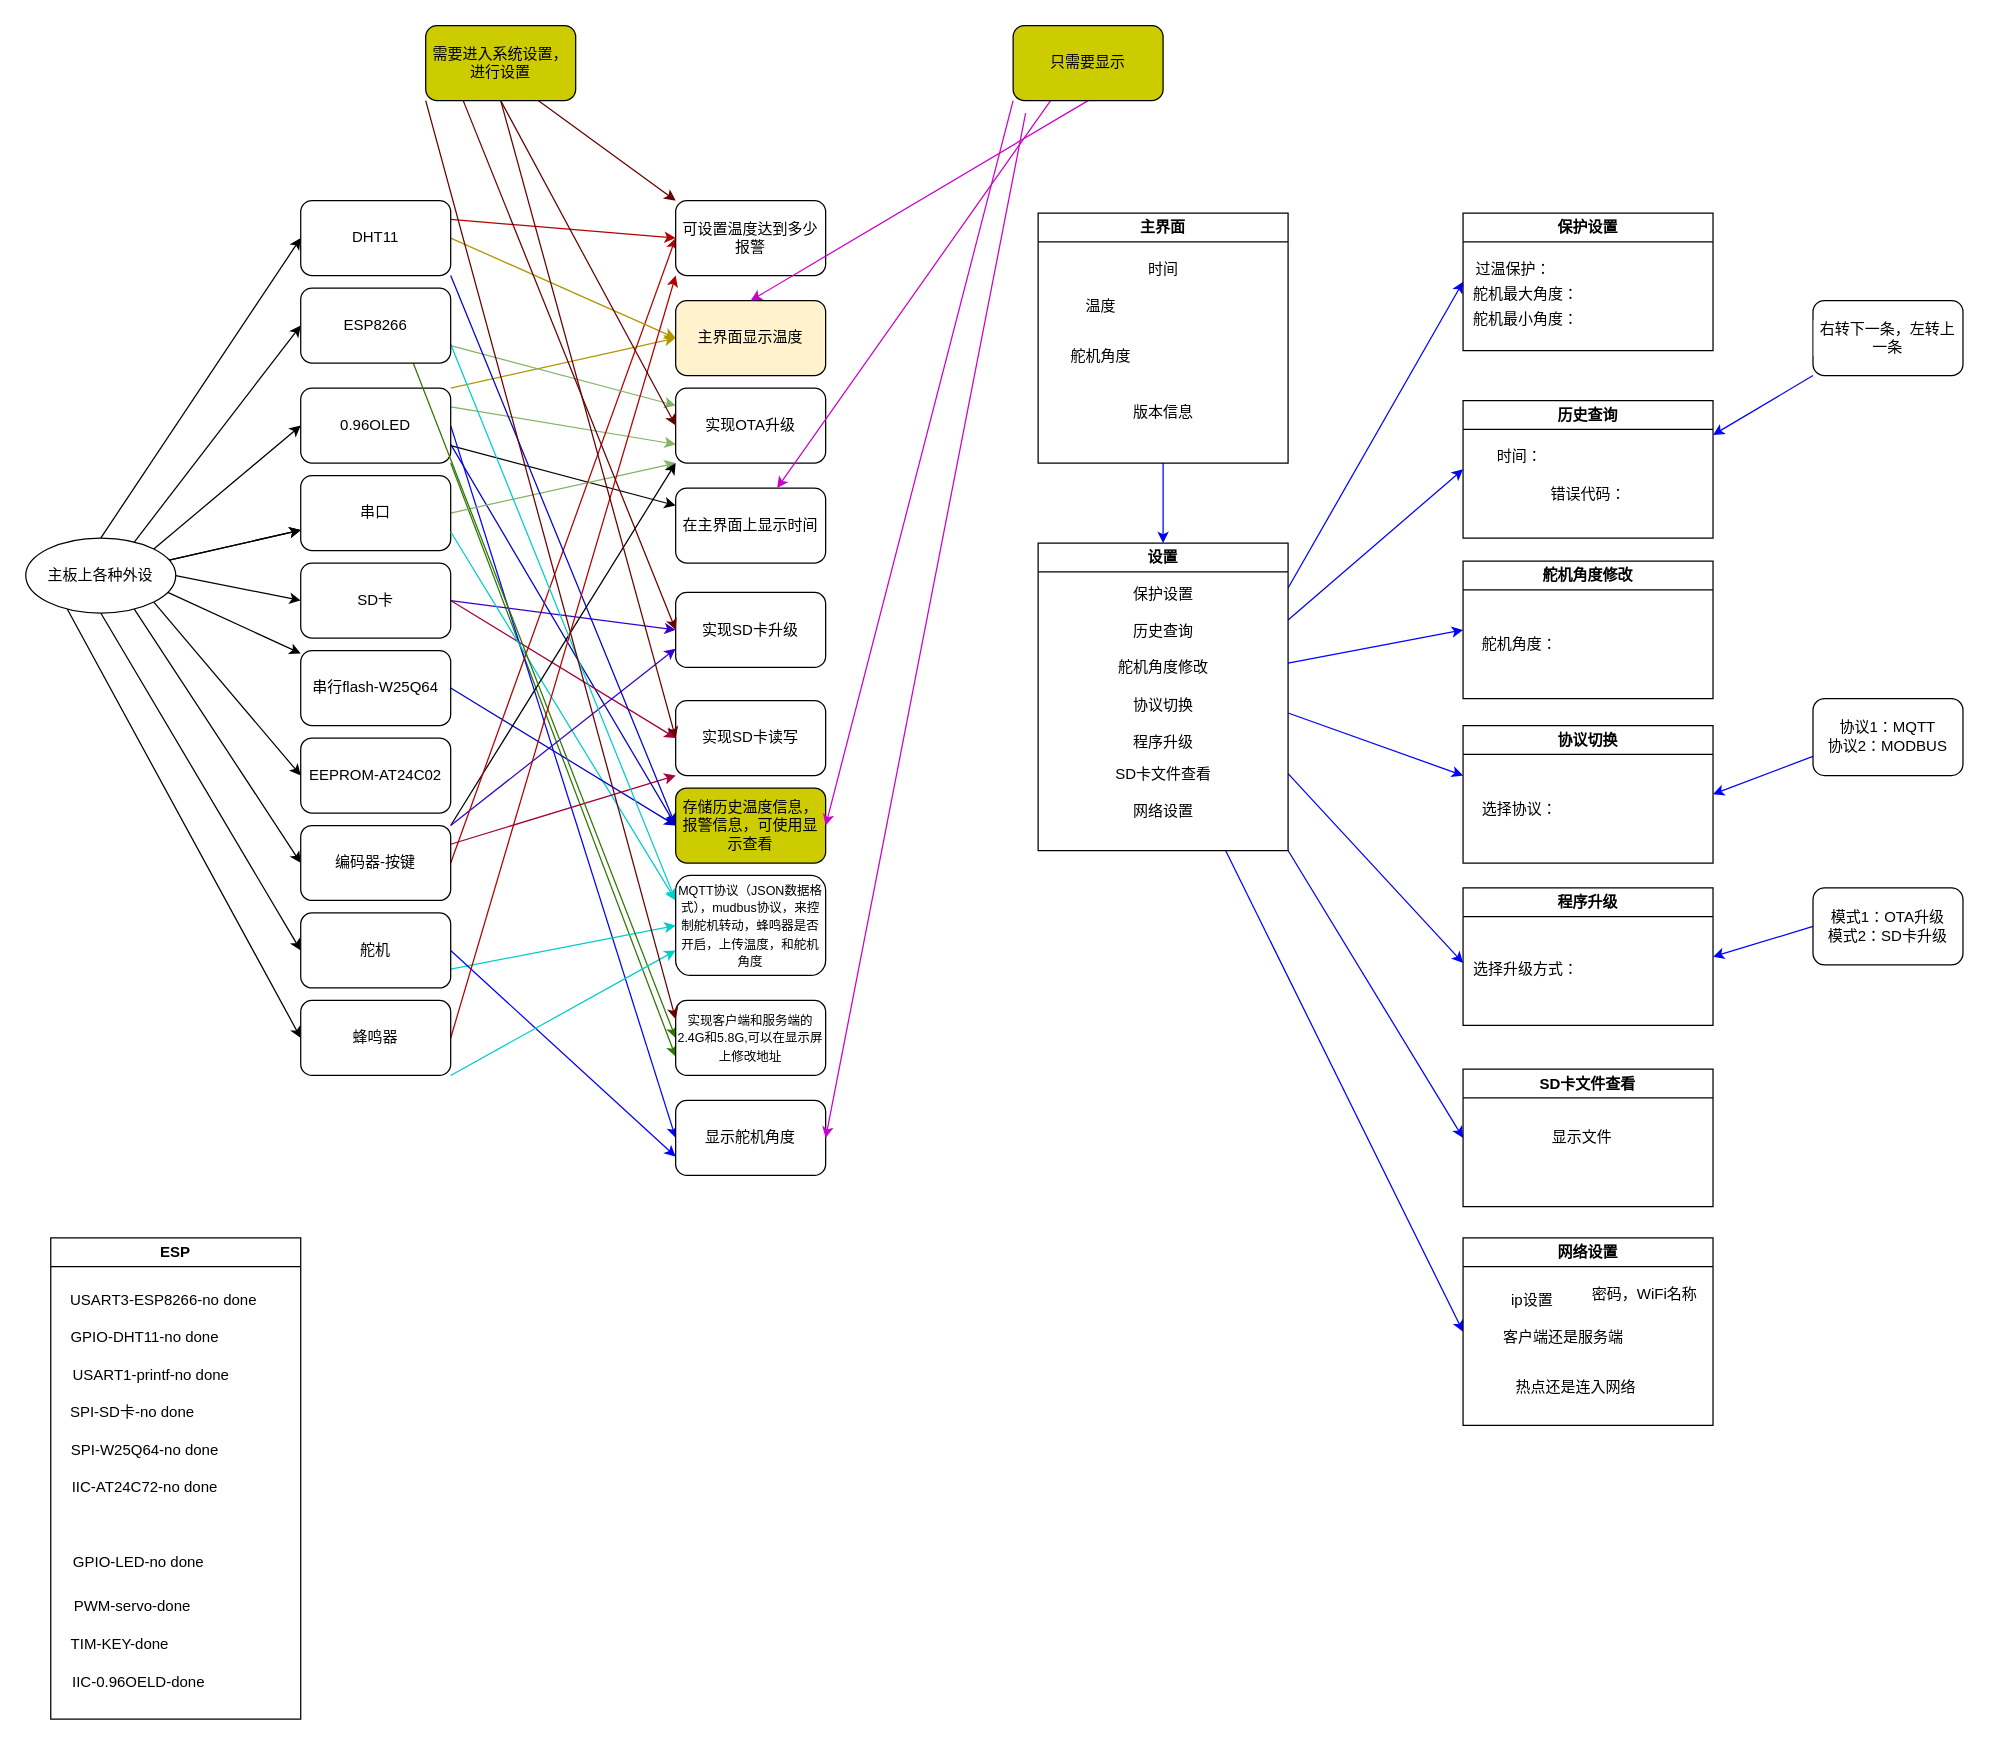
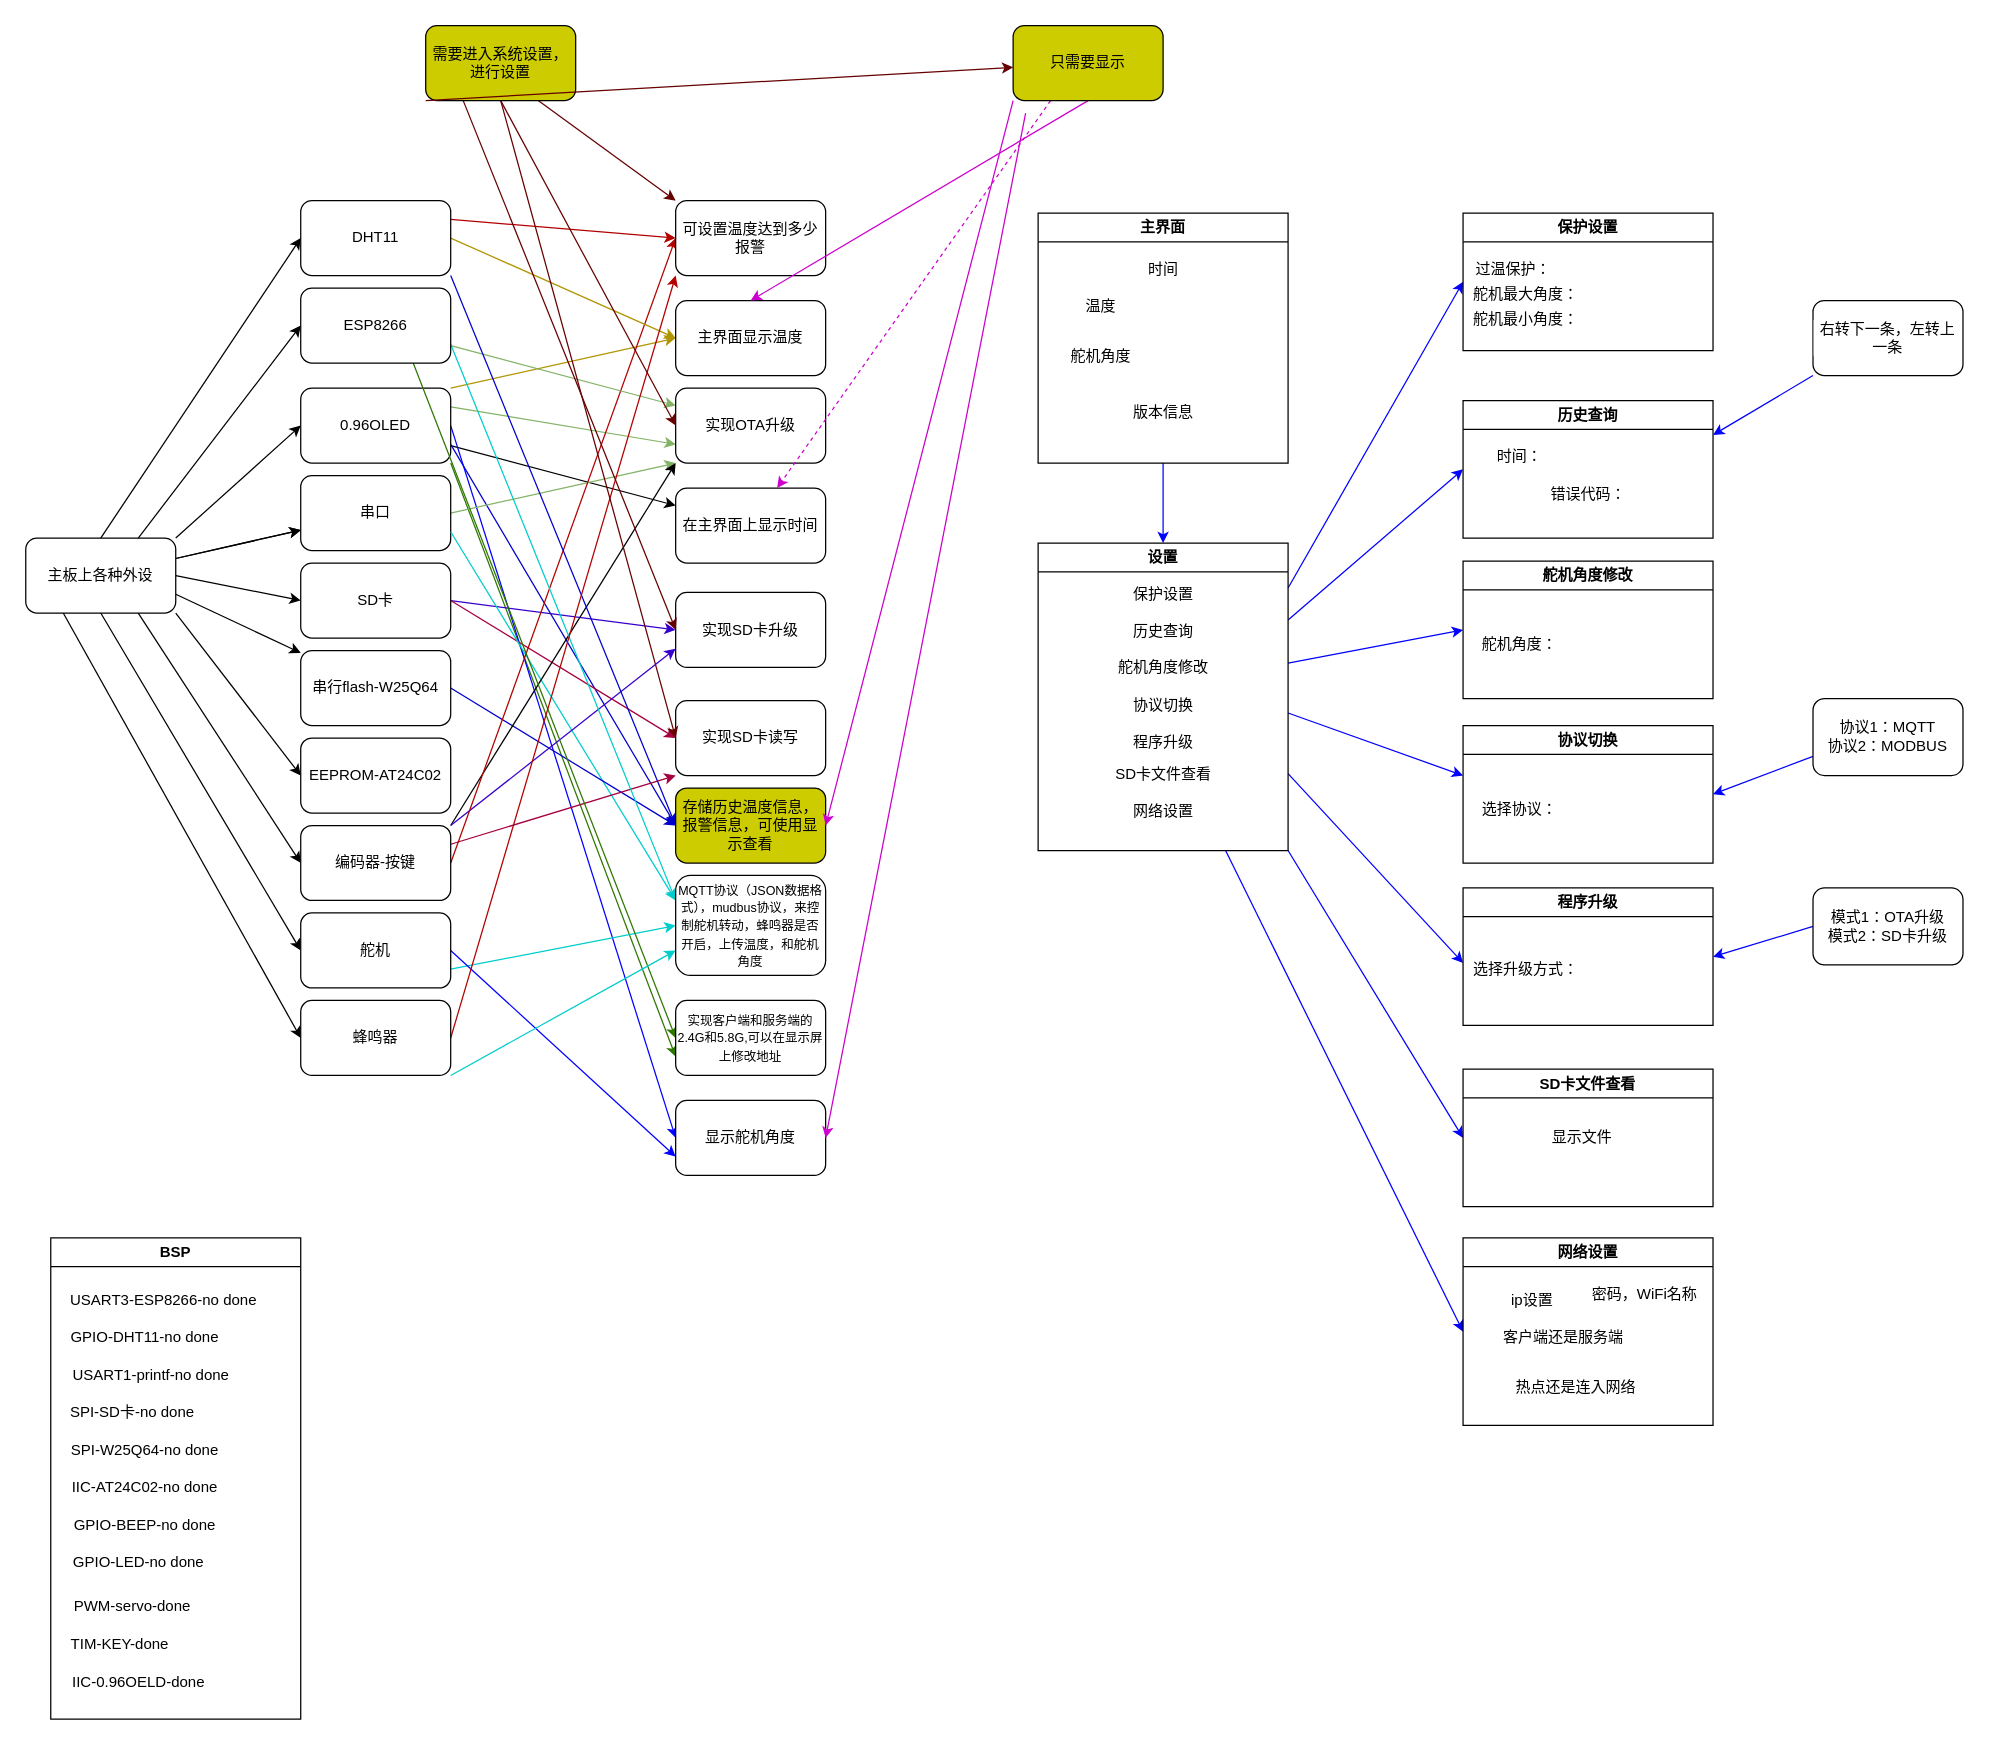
(470, 263) -> (715, 84)
(886, 334) -> (886, 334)
(751, 338) -> (751, 338)
(101, 576) -> (101, 576)
(176, 1253) -> (176, 1253)
(145, 1488) -> (145, 1488)
none -> (144, 1526)
